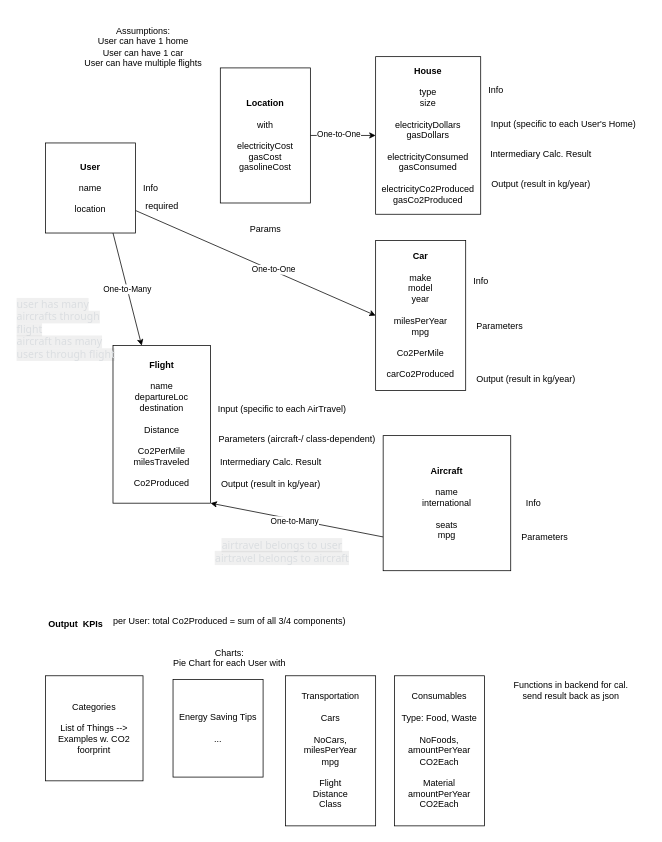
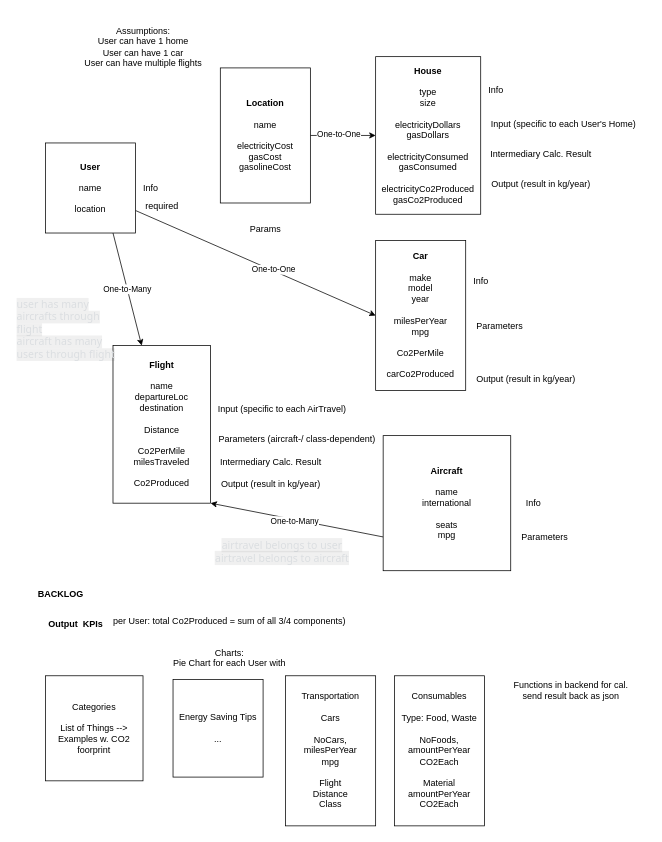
(265, 135) -> (265, 135)
none -> (60, 589)
